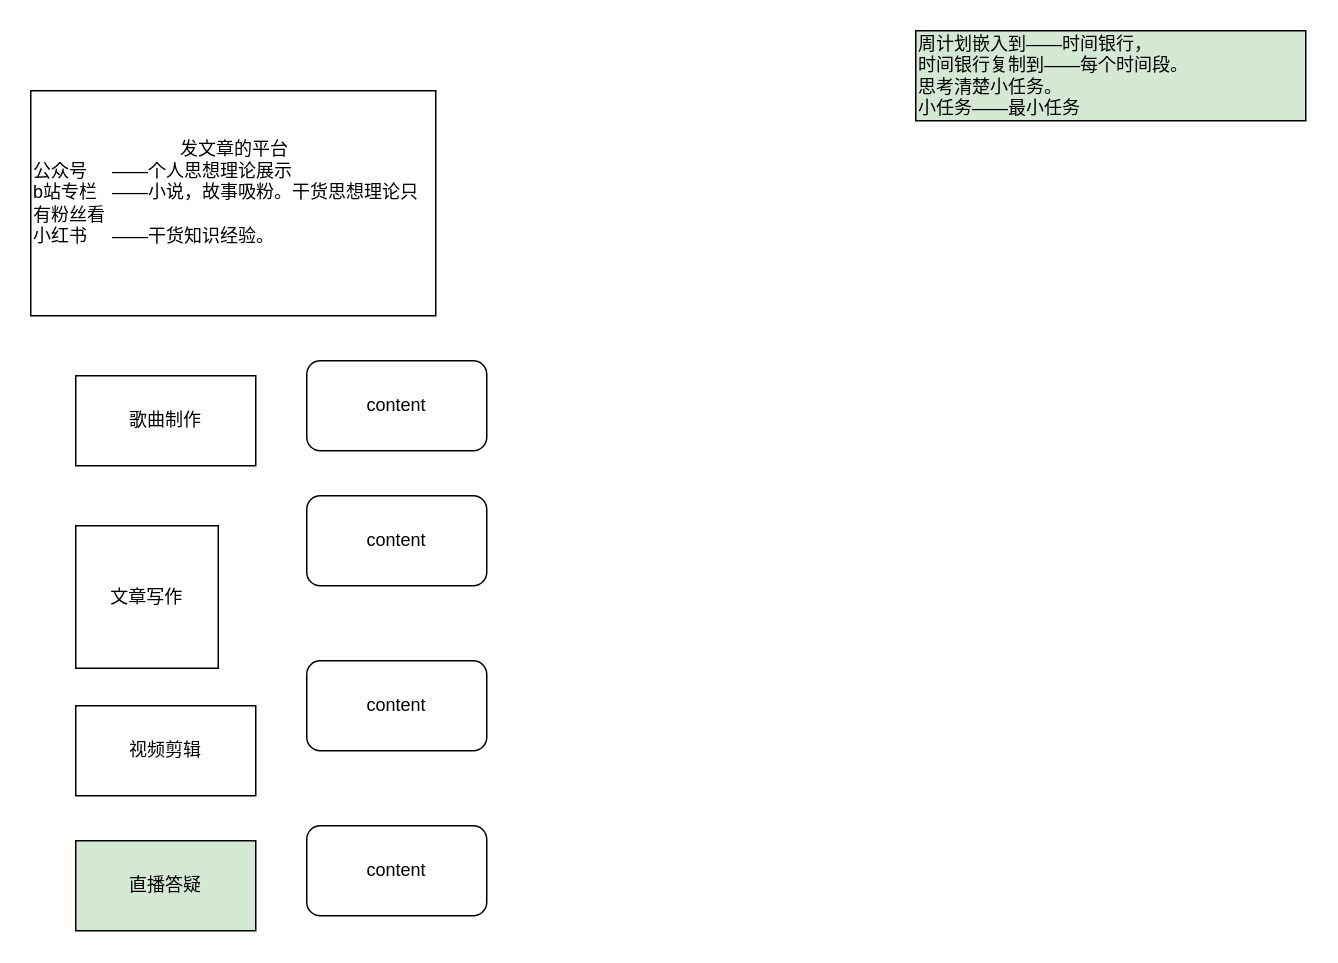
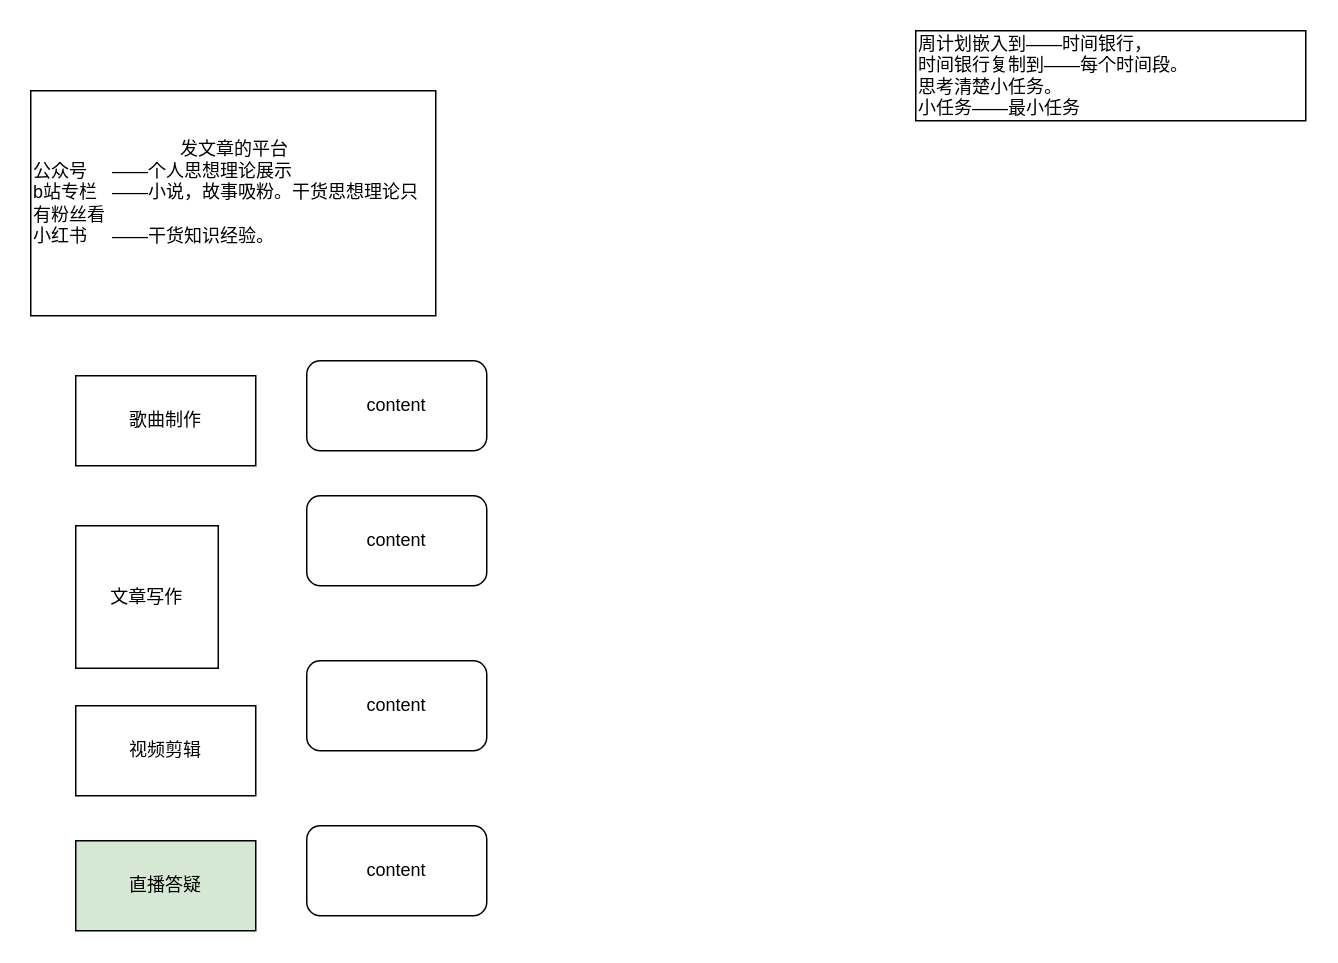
(1111, 76) -> (1111, 76)
